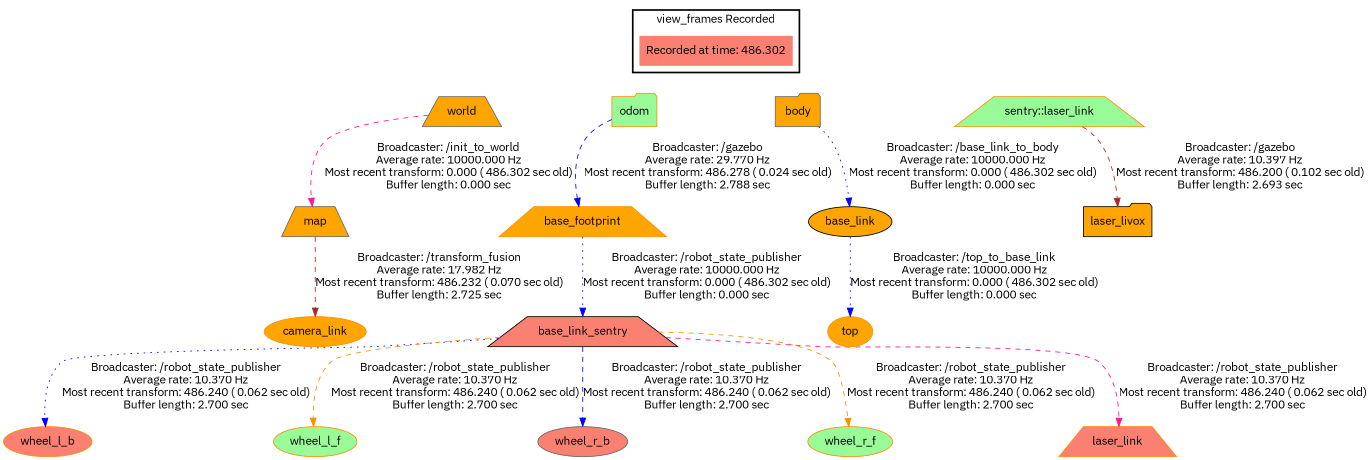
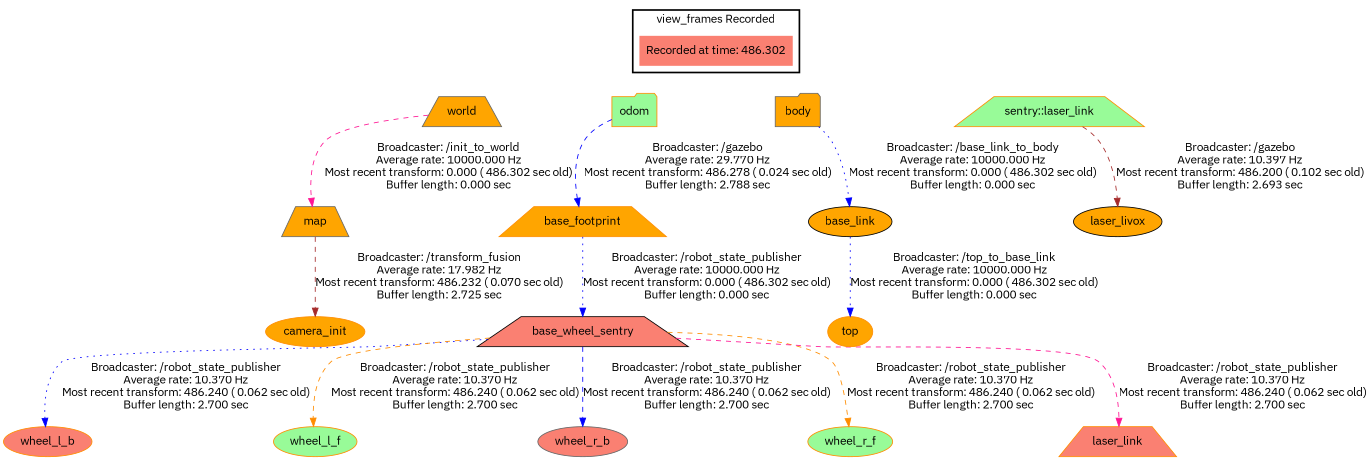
(1118, 222) -> (1118, 222)
(315, 332) -> (315, 332)
(583, 332) -> (583, 332)
